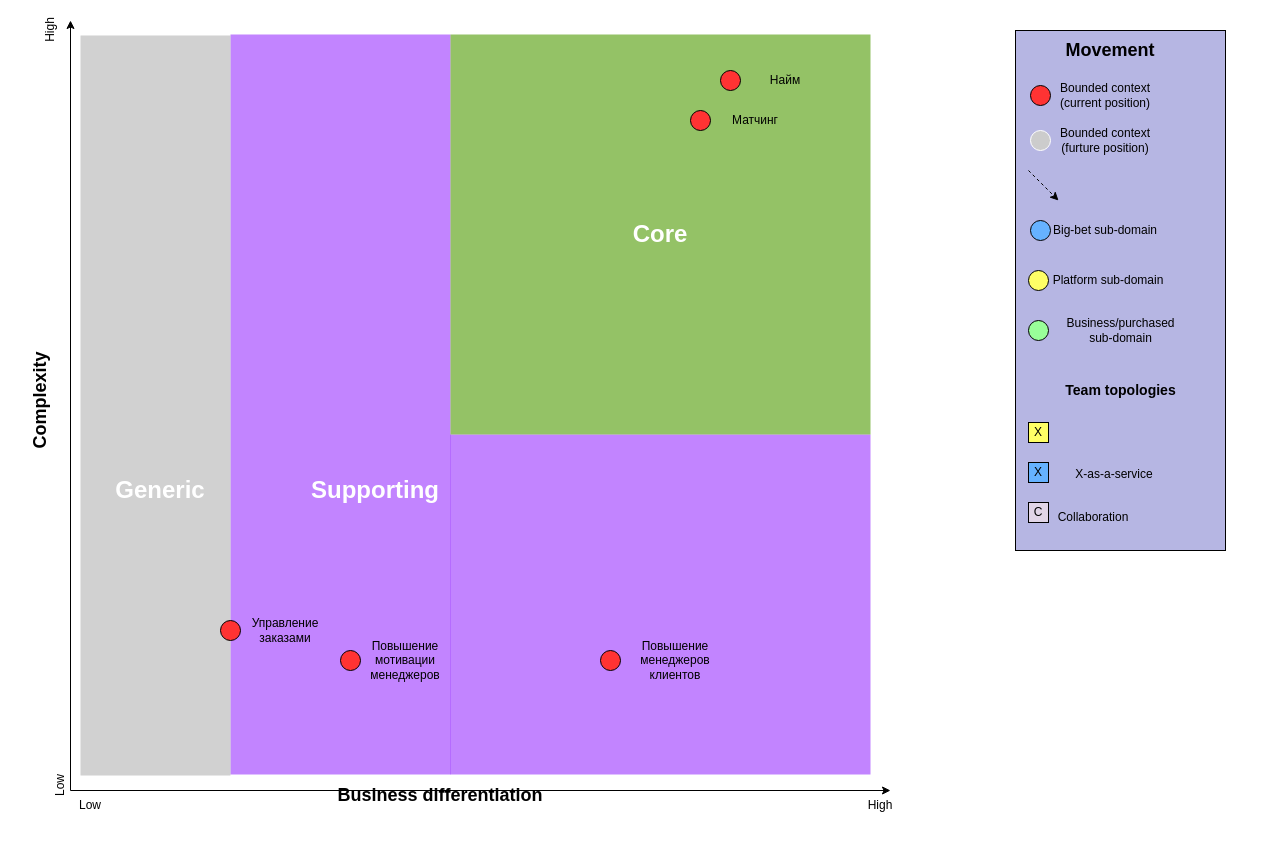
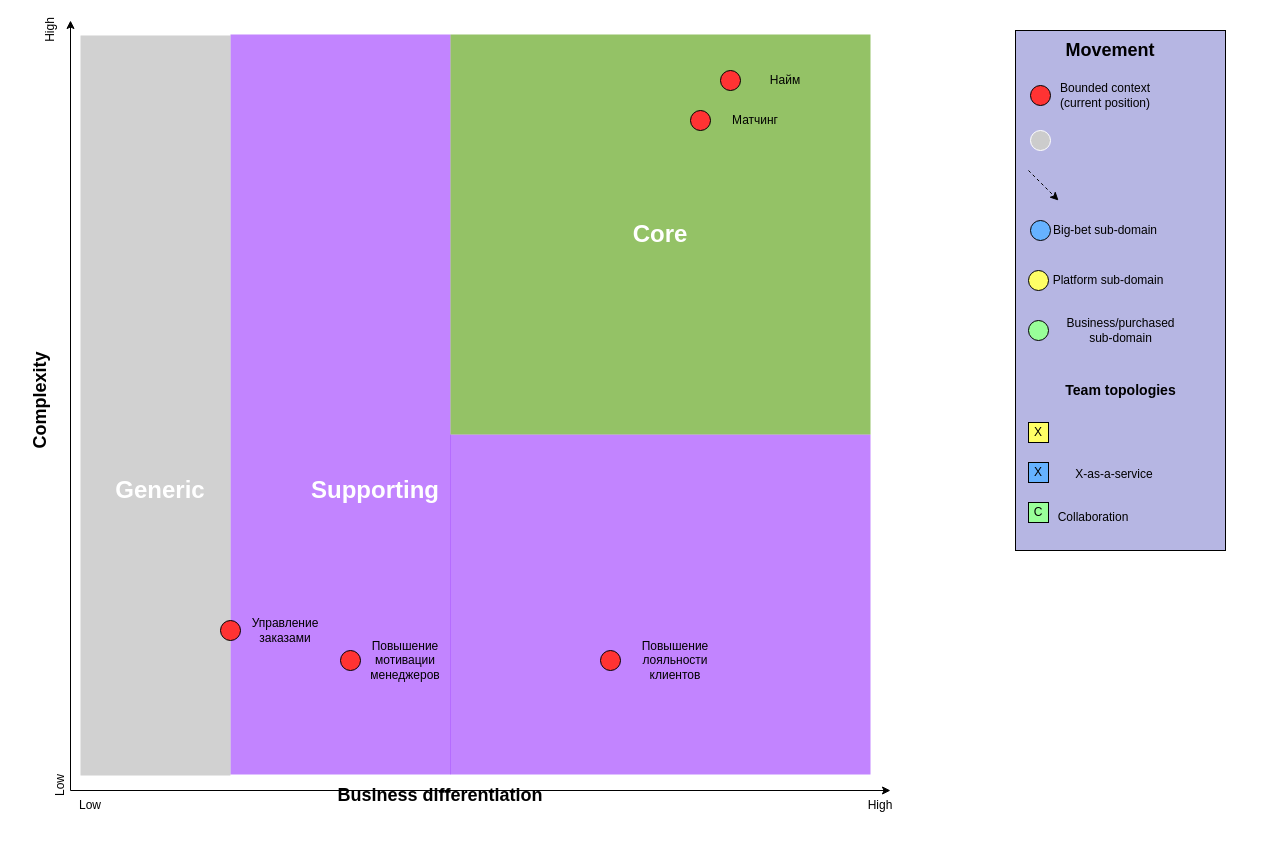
(1106, 141) -> none
(1039, 513) -> (1039, 513)
(676, 661) -> (676, 661)
